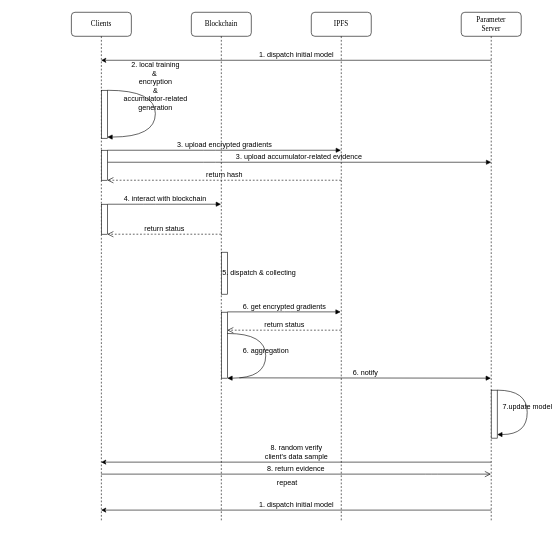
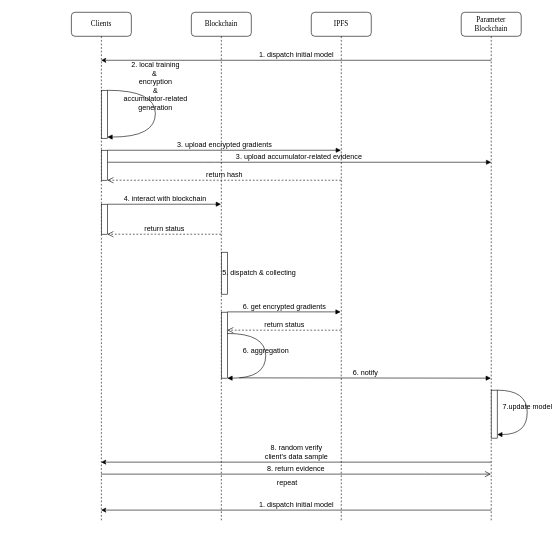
(491, 24) -> (491, 24)
